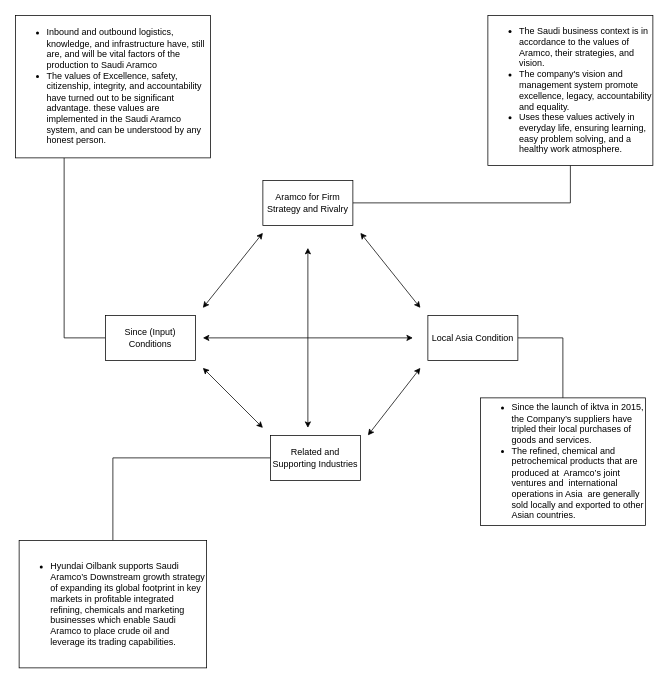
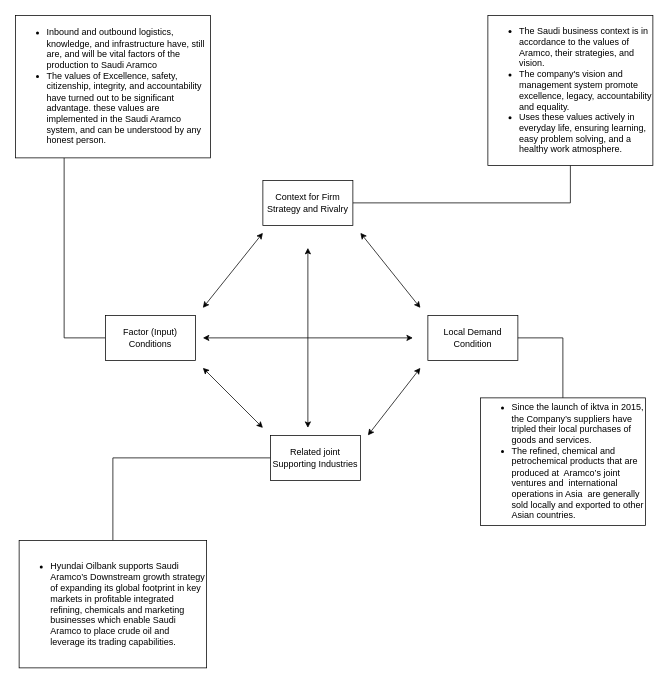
(308, 203) -> (308, 203)
(150, 338) -> (150, 338)
(473, 338) -> (473, 338)
(315, 458) -> (315, 458)
